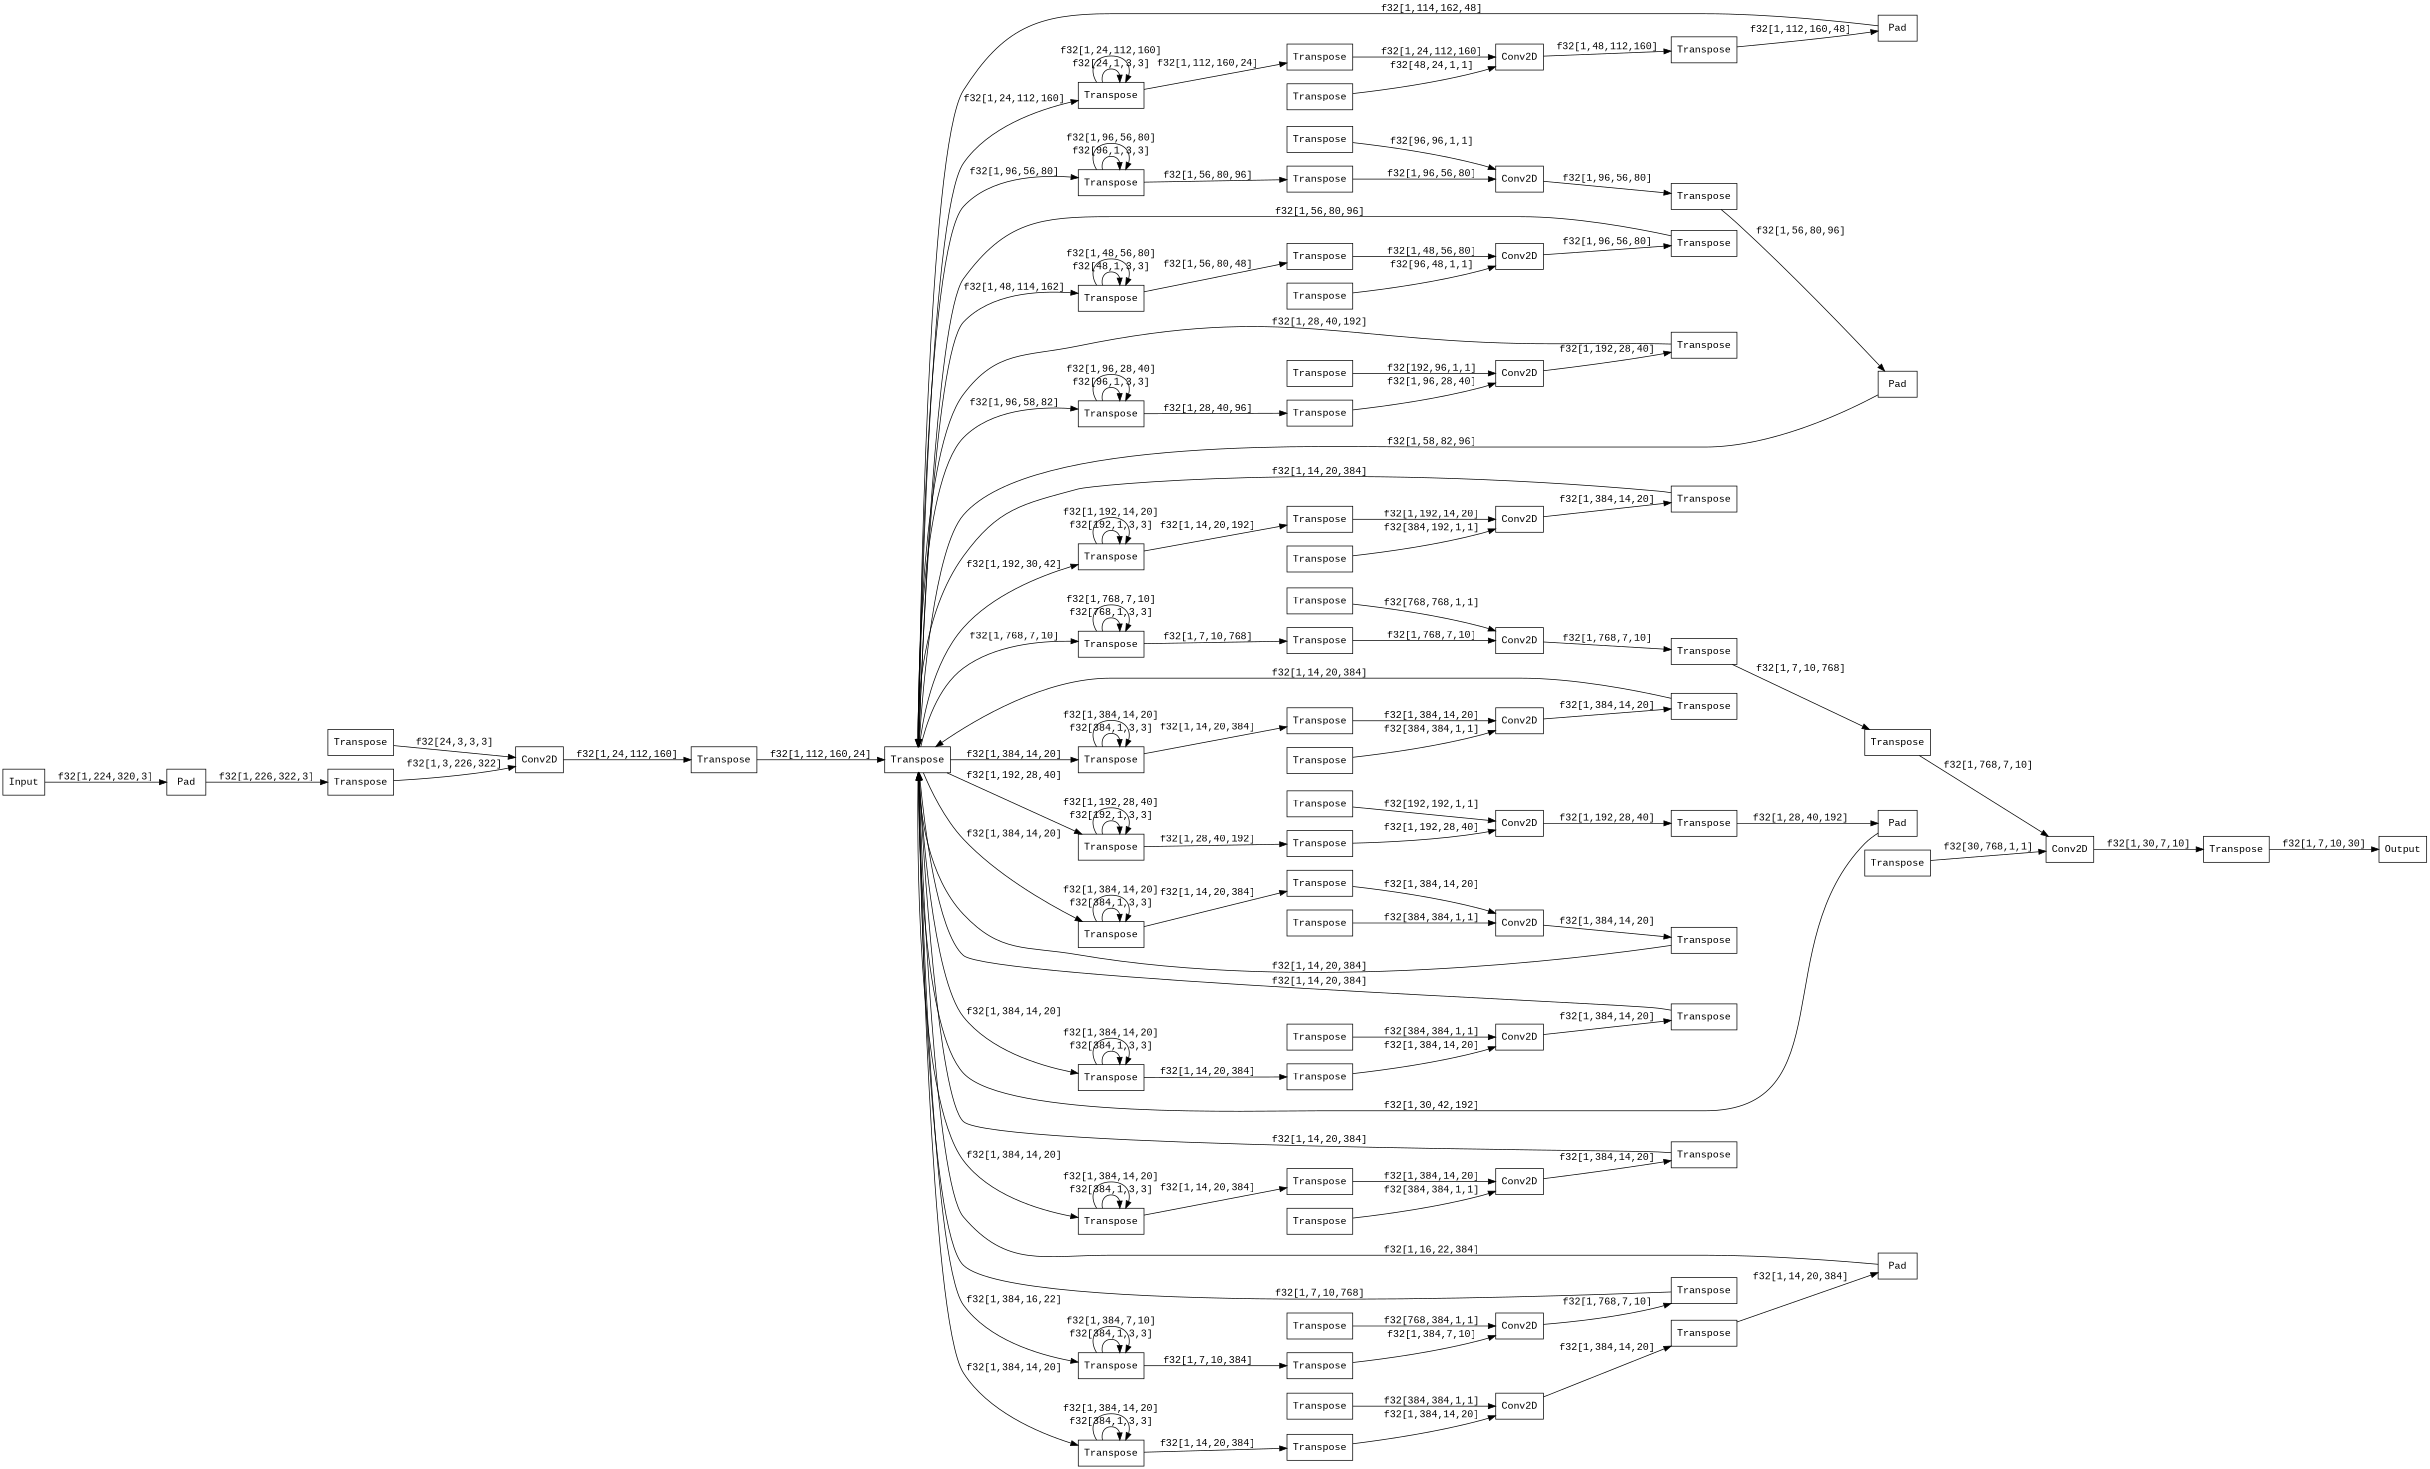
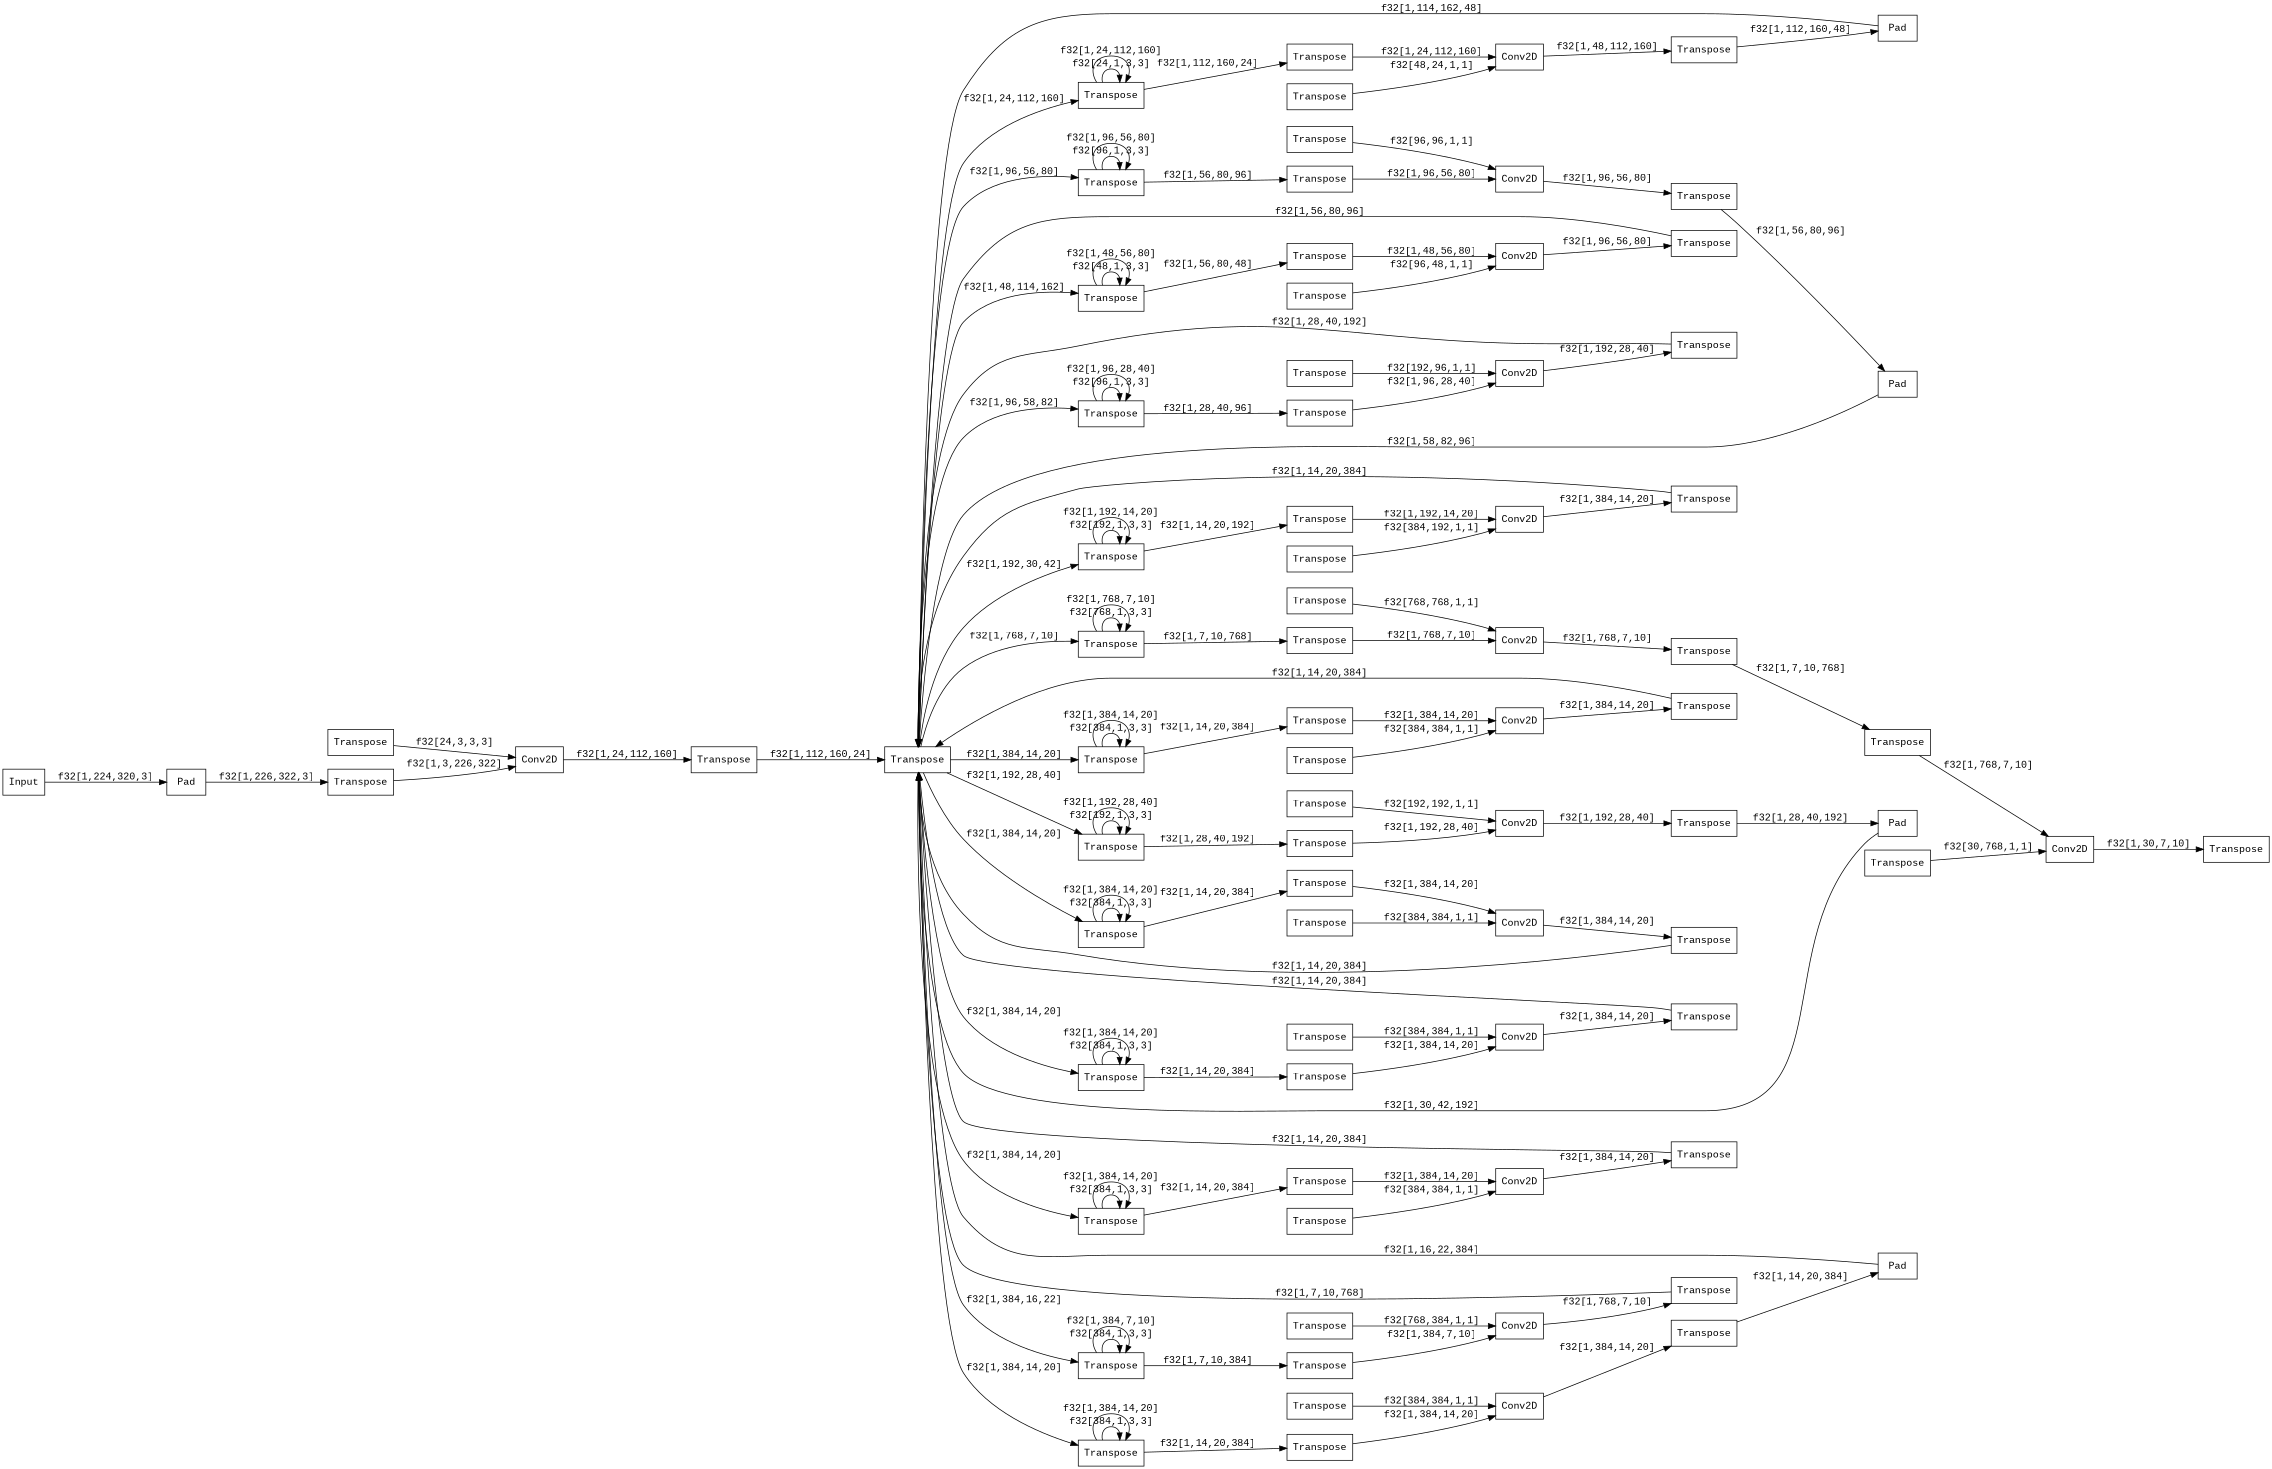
(2403, 849) -> none
